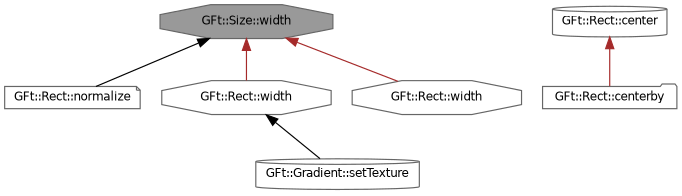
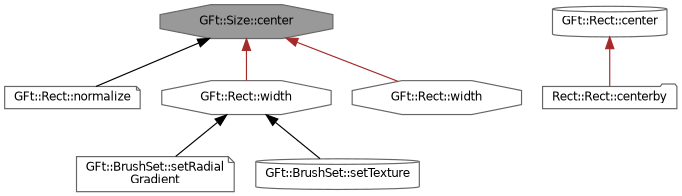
(246, 22) -> (246, 22)
(610, 98) -> (610, 98)
none -> (155, 174)
(338, 174) -> (338, 174)
